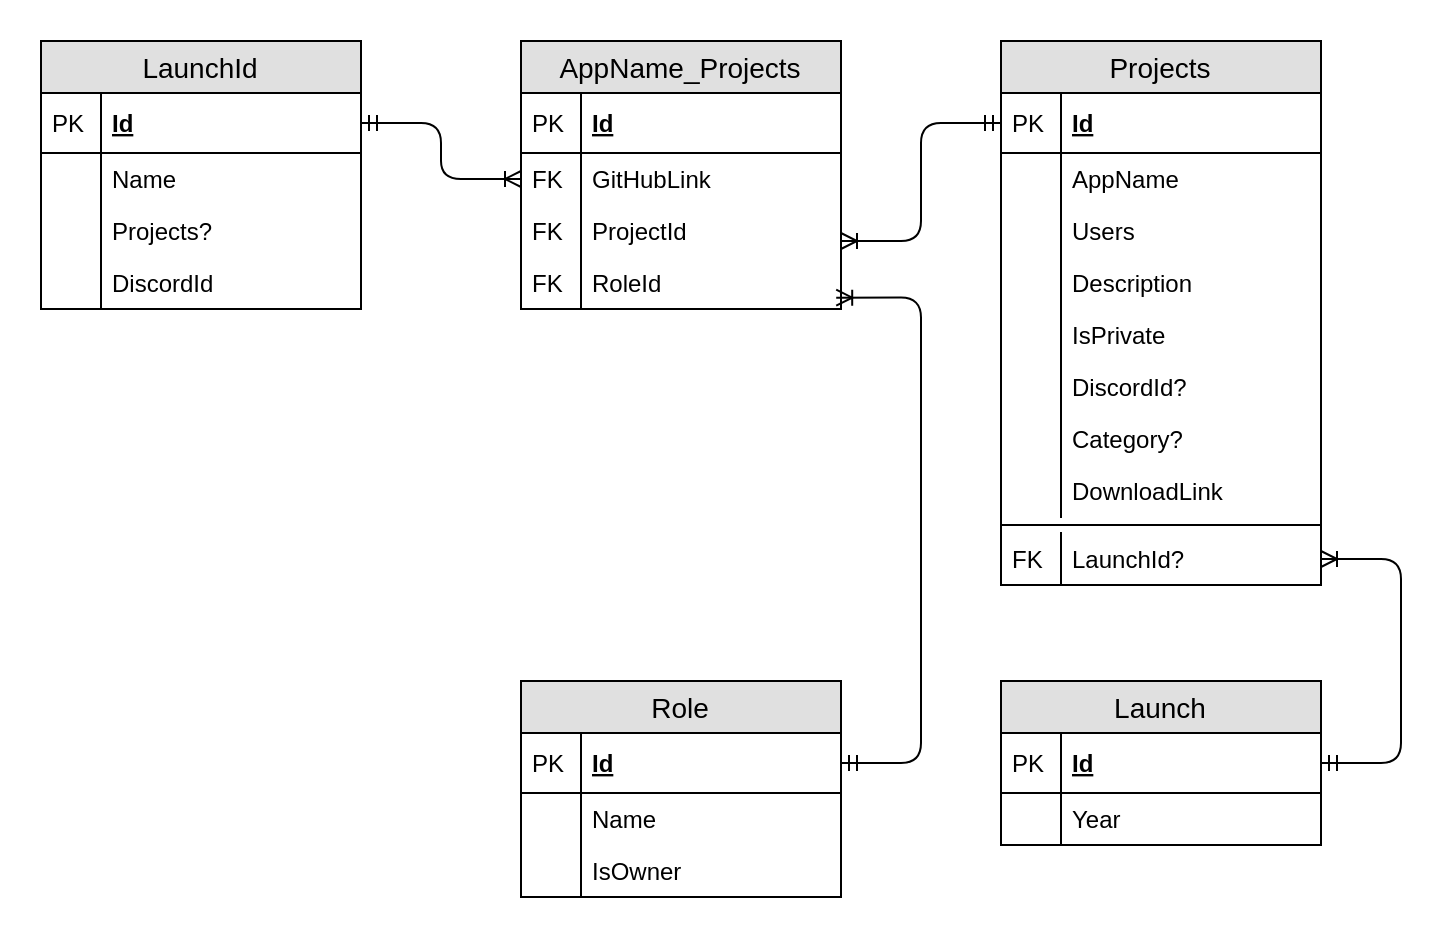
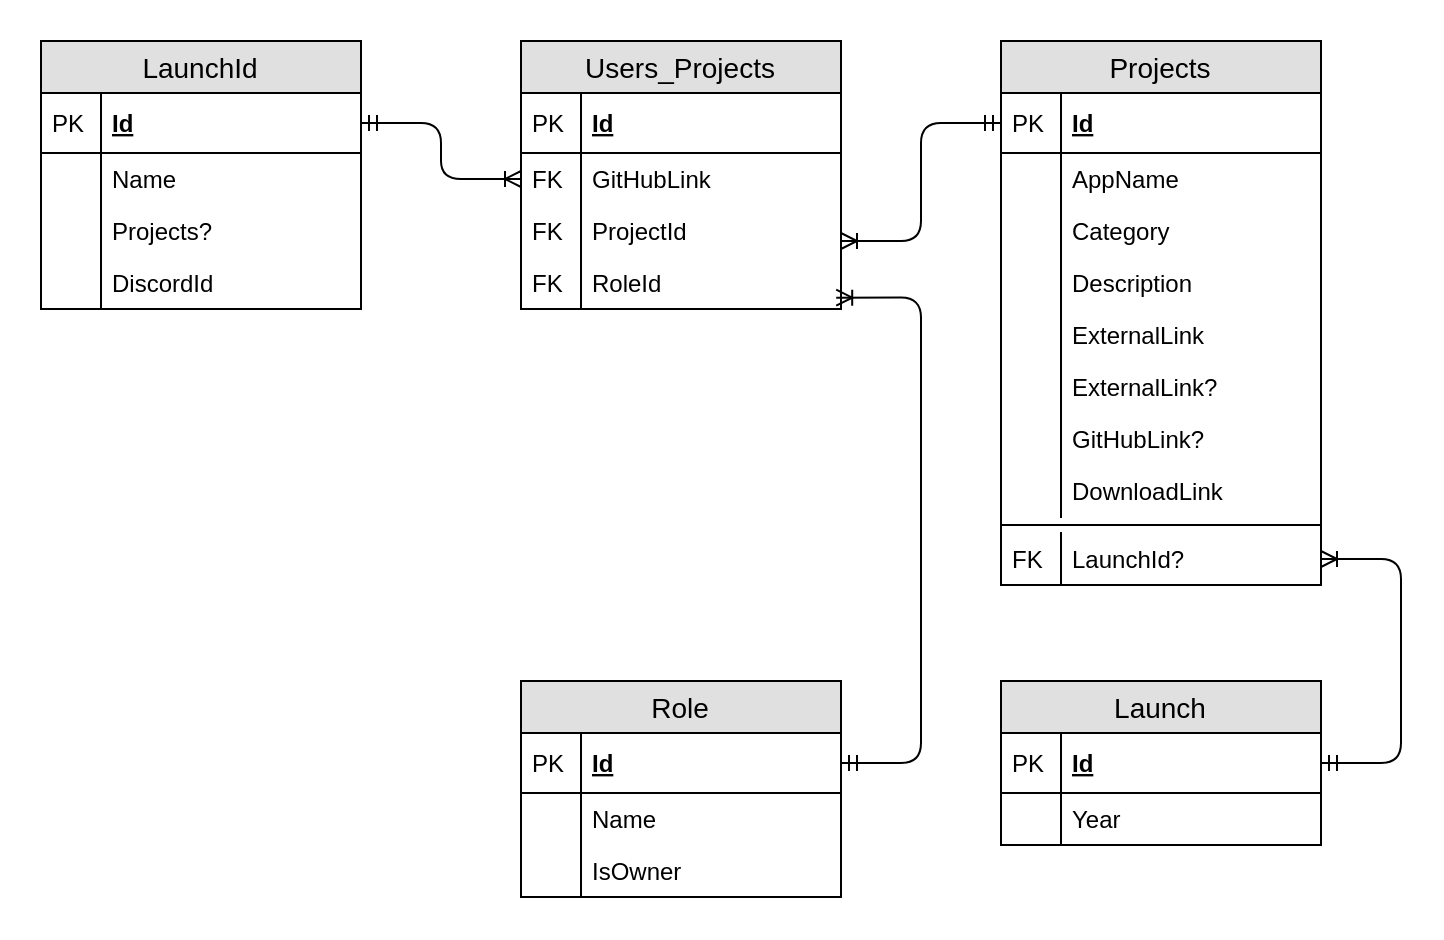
(680, 69) -> (680, 69)
(1106, 232) -> (1126, 232)
(1129, 336) -> (1146, 336)
(1136, 388) -> (1153, 388)
(1132, 440) -> (1140, 440)
